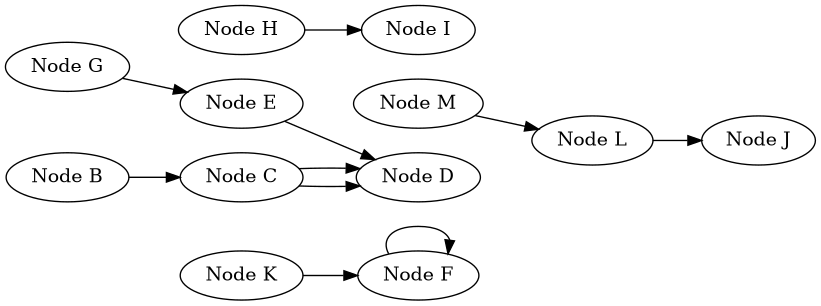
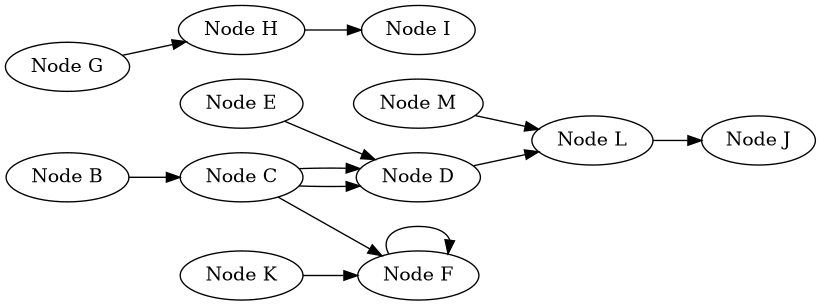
(148, 84) -> (148, 50)
none -> (499, 160)
none -> (324, 223)
